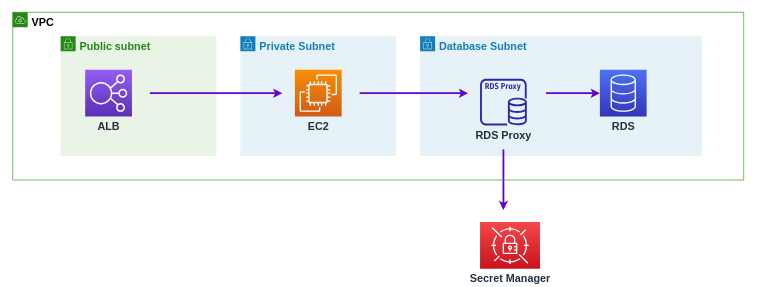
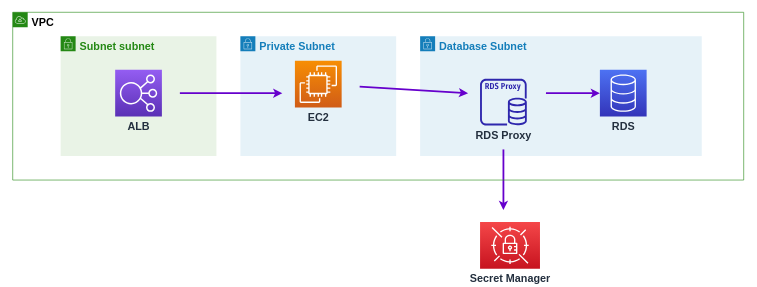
(115, 47) -> (117, 47)
(108, 93) -> (138, 93)
(318, 93) -> (318, 84)
